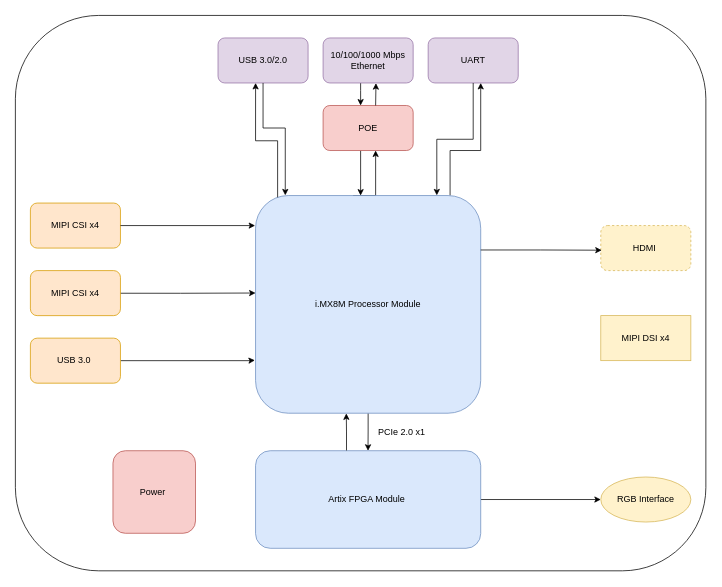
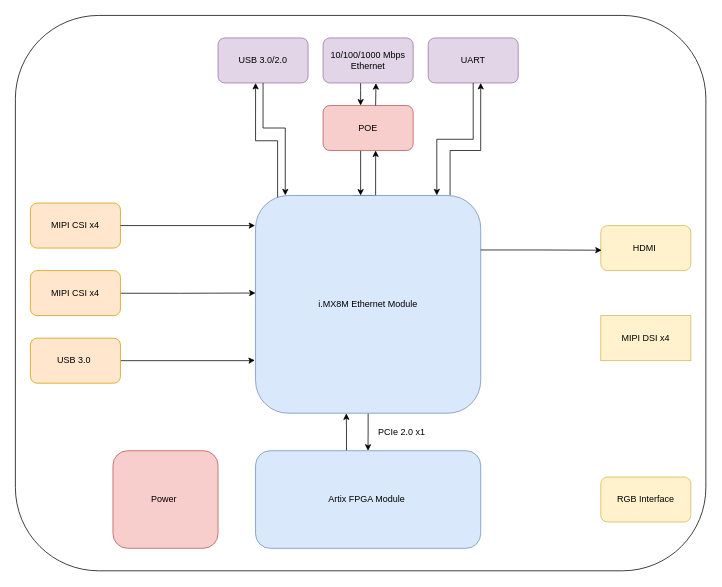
(645, 248) -> (645, 248)
(368, 304) -> (368, 304)
(154, 492) -> (165, 499)
(537, 499) -> none
(645, 499) -> (645, 499)
